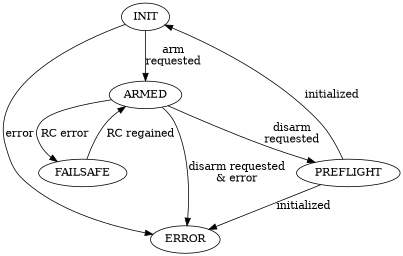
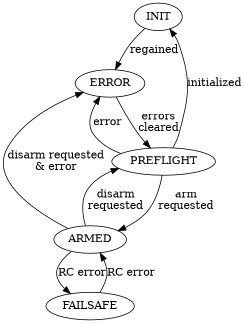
(146, 52) -> (151, 207)
none -> (129, 121)
(20, 134) -> (154, 50)
(141, 134) -> (131, 273)
(304, 206) -> (107, 122)
